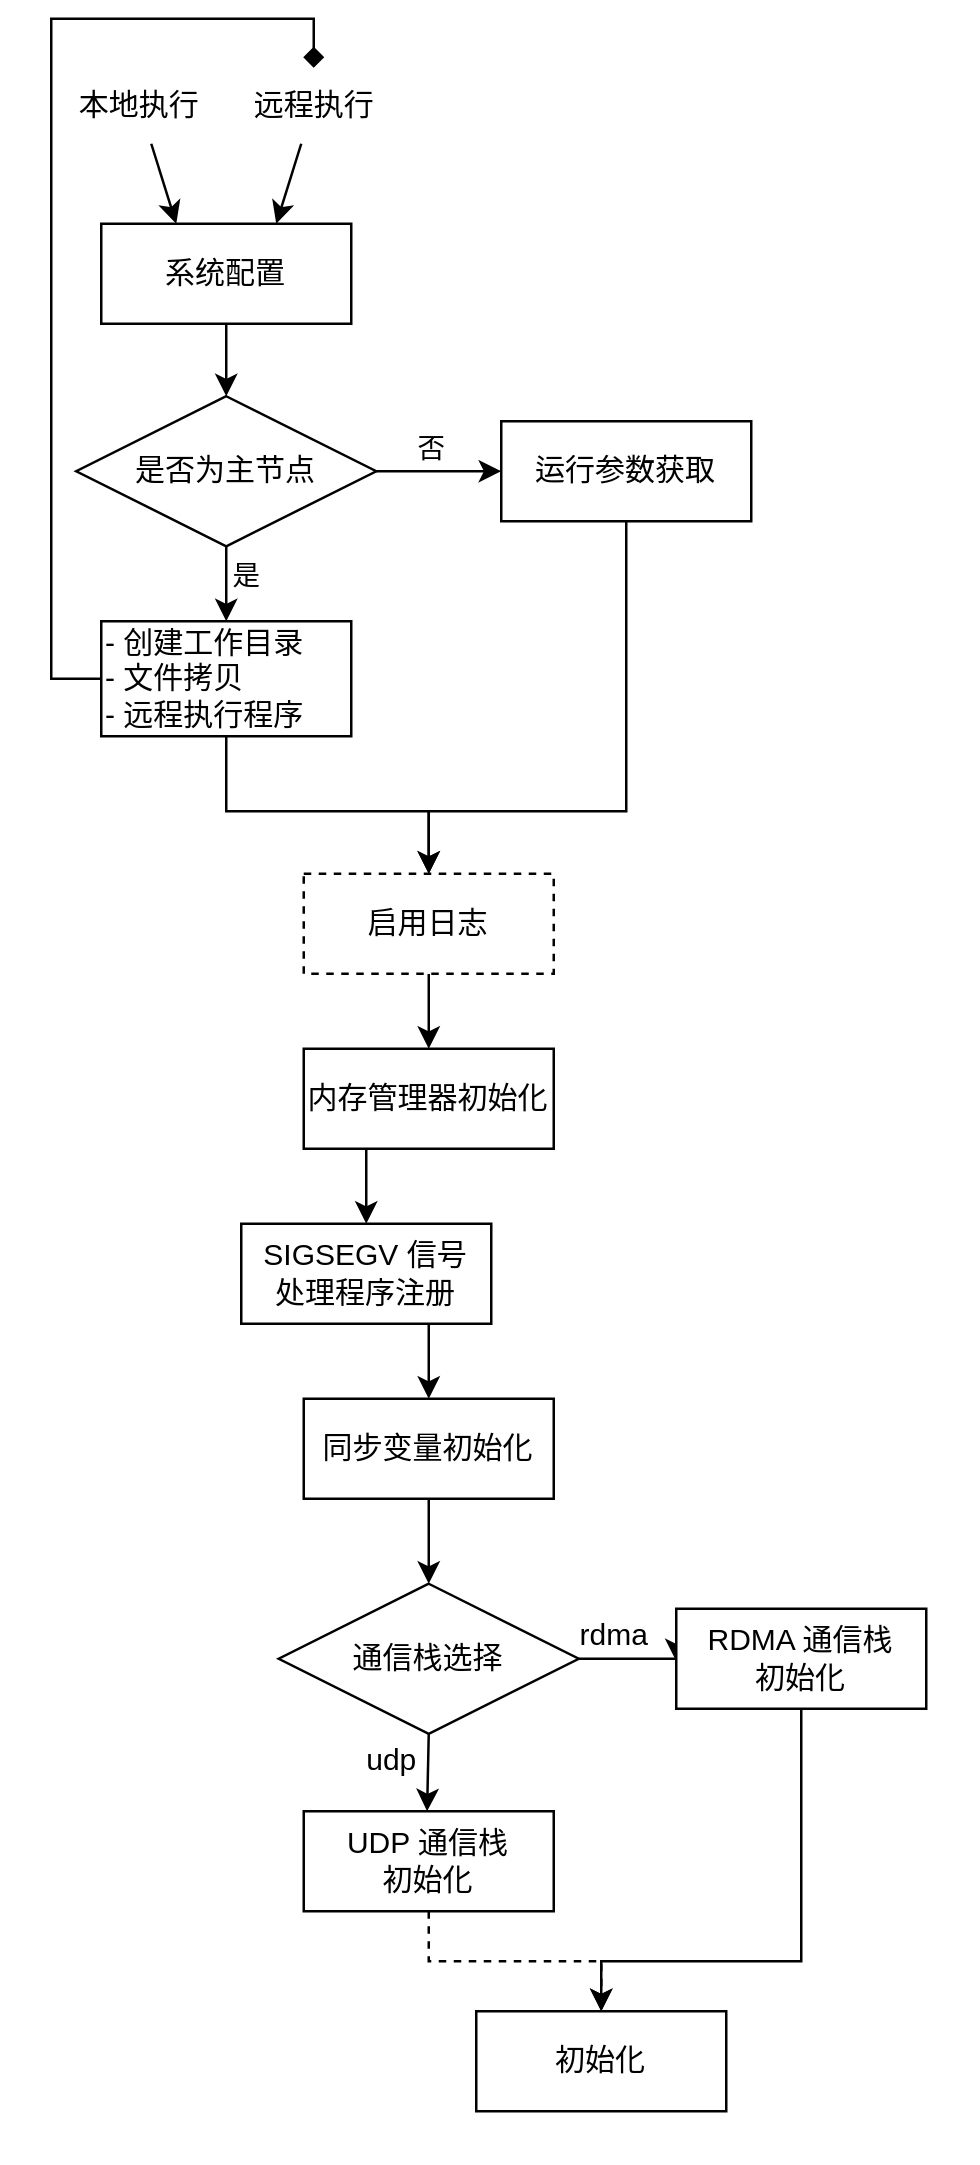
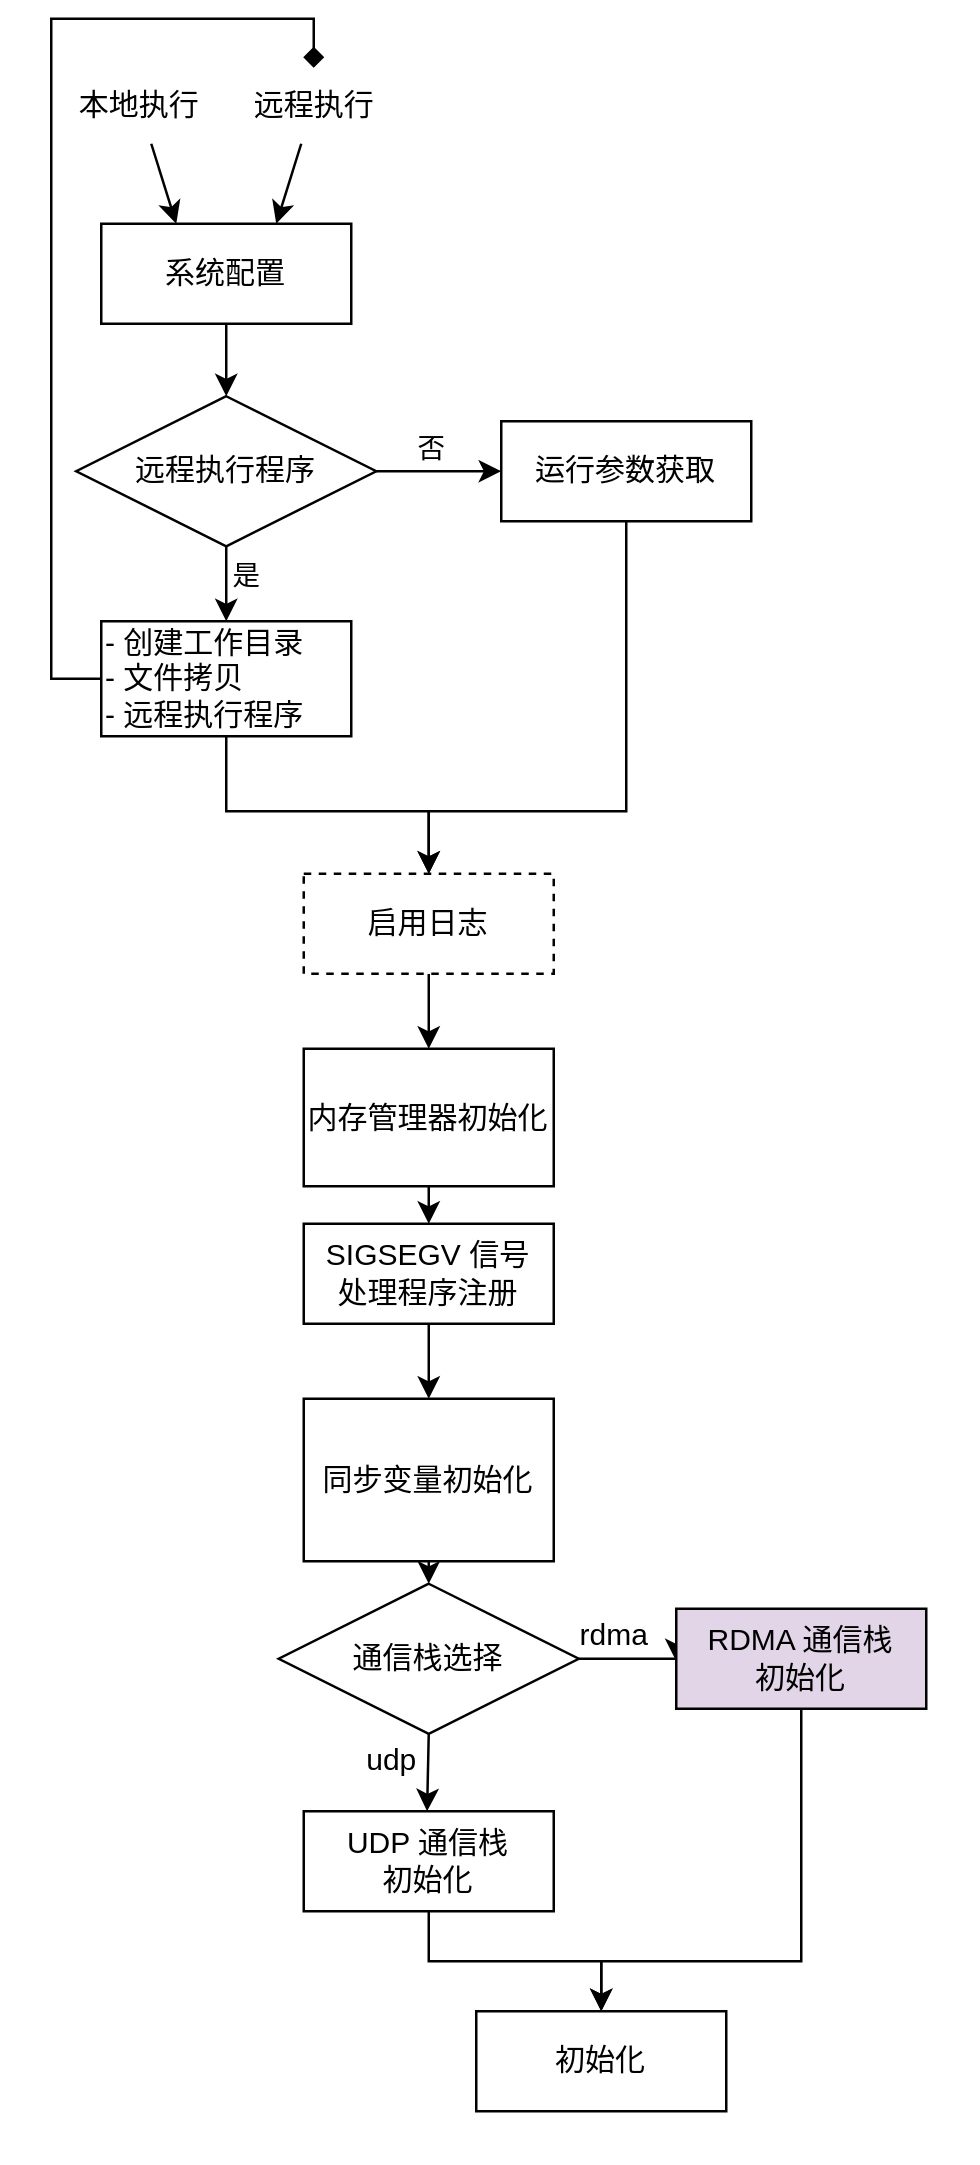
(226, 471) -> (226, 471)
(429, 1099) -> (429, 1118)
(366, 1274) -> (429, 1274)
(429, 1449) -> (429, 1480)
(801, 1659) -> (801, 1659)
(491, 1961) -> (491, 1961)
